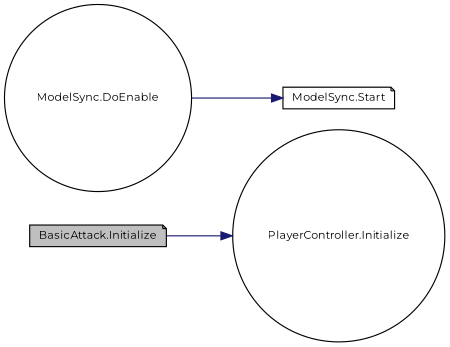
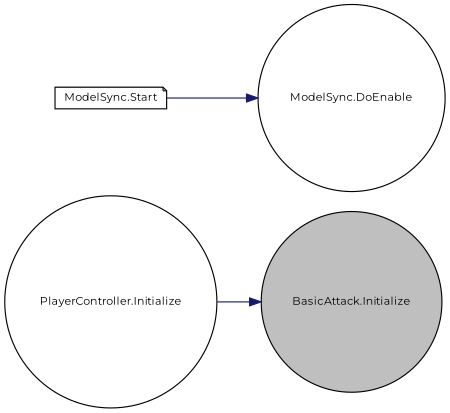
(232, 98) -> (207, 98)
(98, 236) -> (352, 302)
(194, 236) -> (233, 302)
